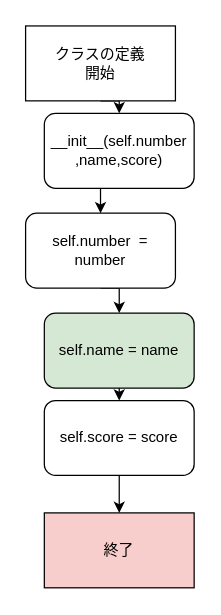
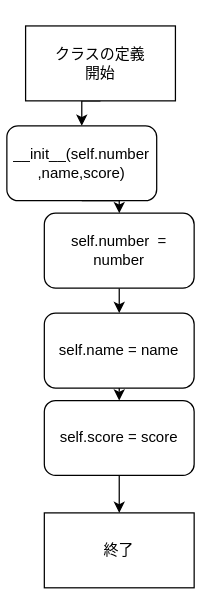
(119, 151) -> (82, 163)
(101, 251) -> (119, 251)
(119, 351) -> (119, 351)
(119, 390) -> (119, 390)
(119, 551) -> (119, 551)
